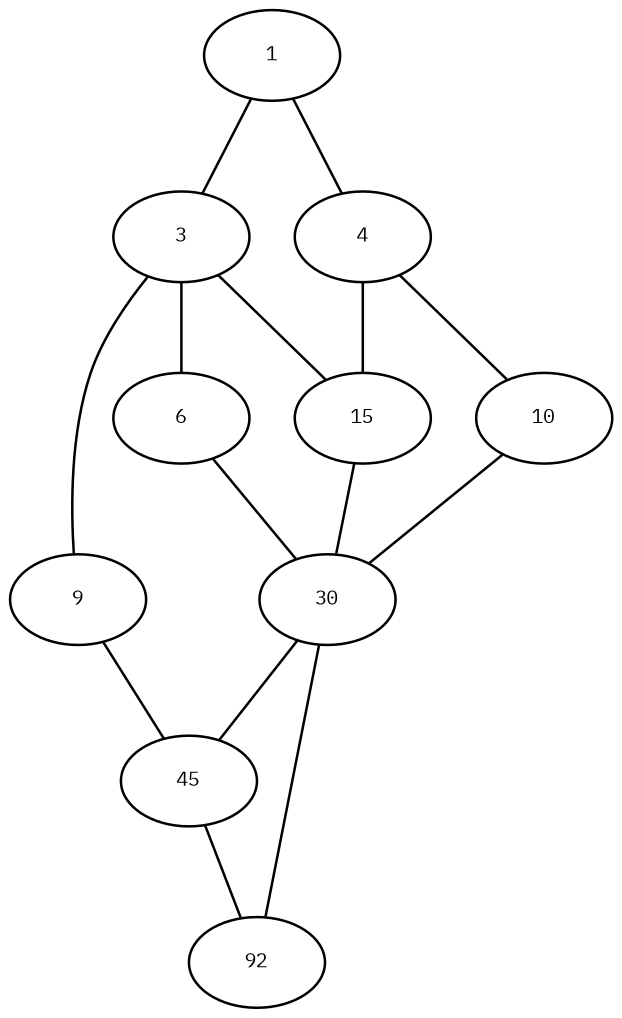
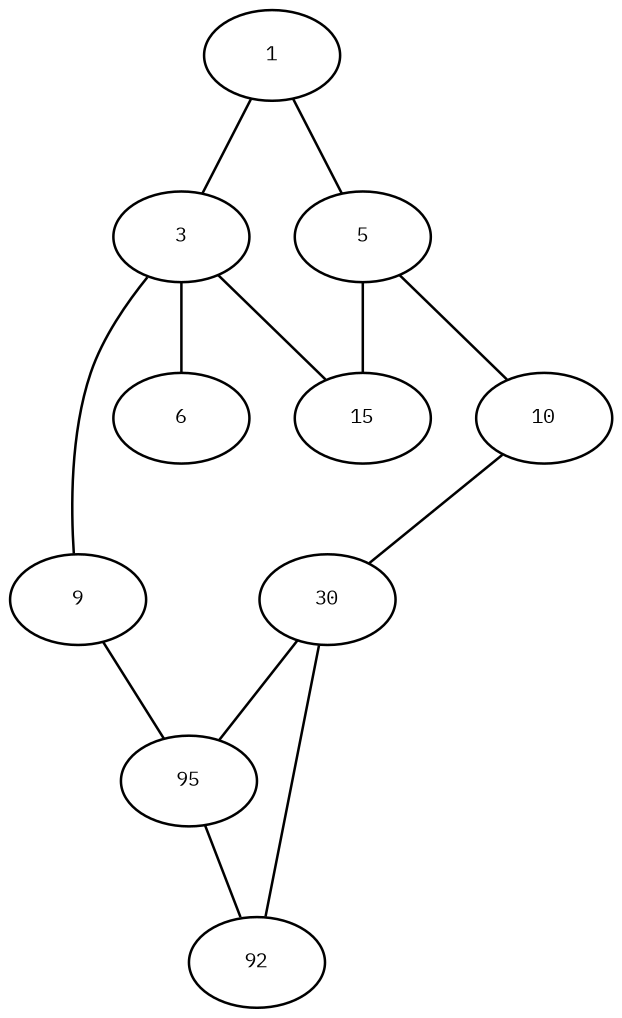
(363, 237) -> (363, 237)
(254, 509) -> none
(345, 509) -> none
(189, 781) -> (189, 781)
